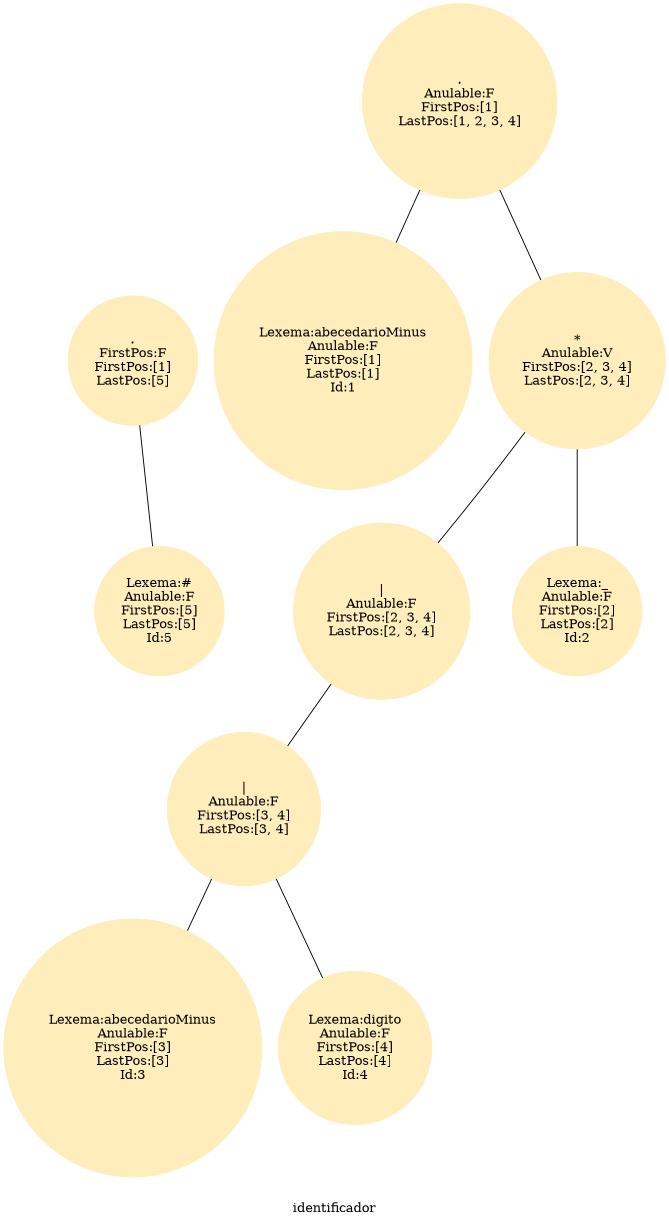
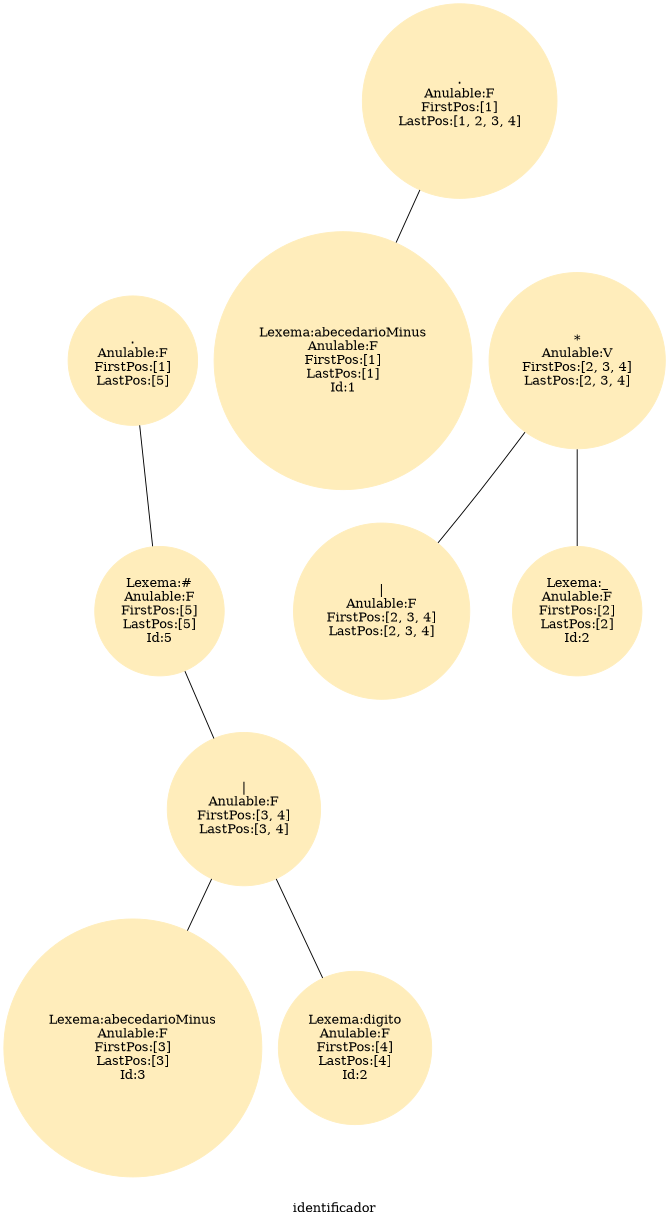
(520, 235) -> none
(133, 361) -> (133, 361)
(309, 715) -> (199, 705)
(355, 1048) -> (355, 1048)
